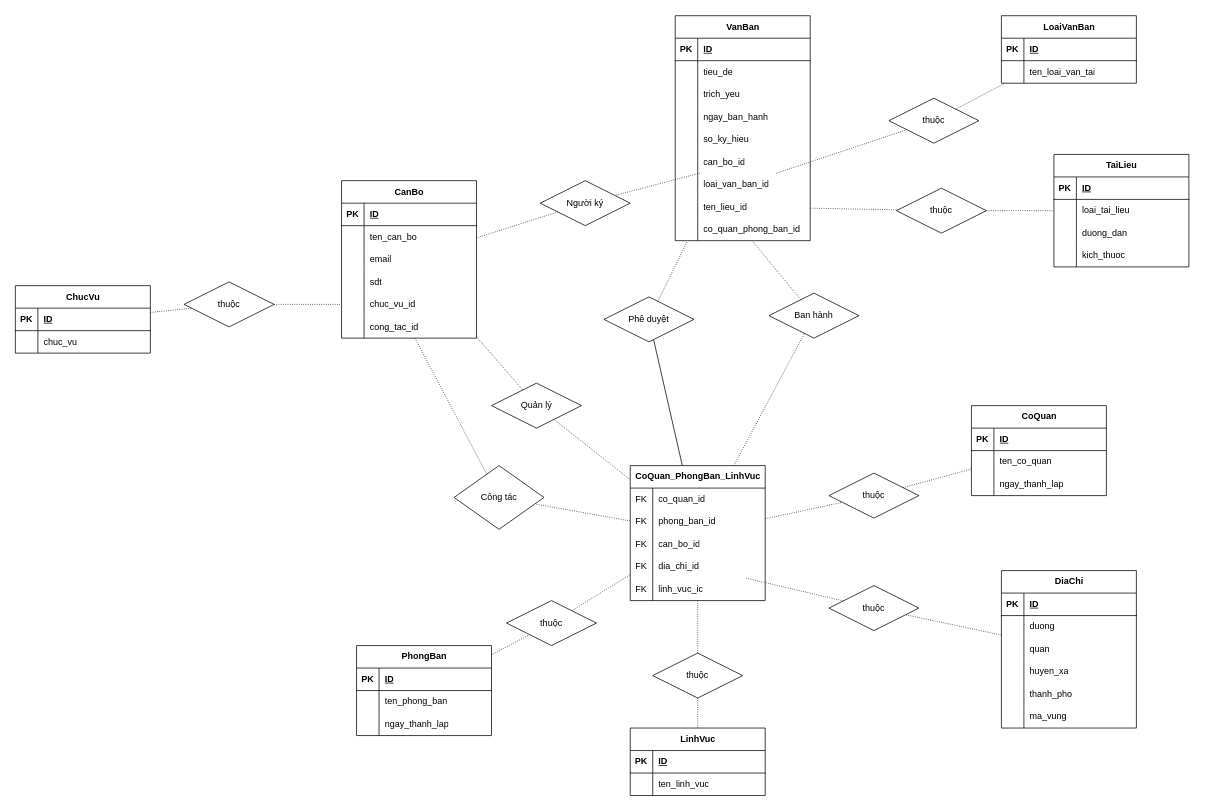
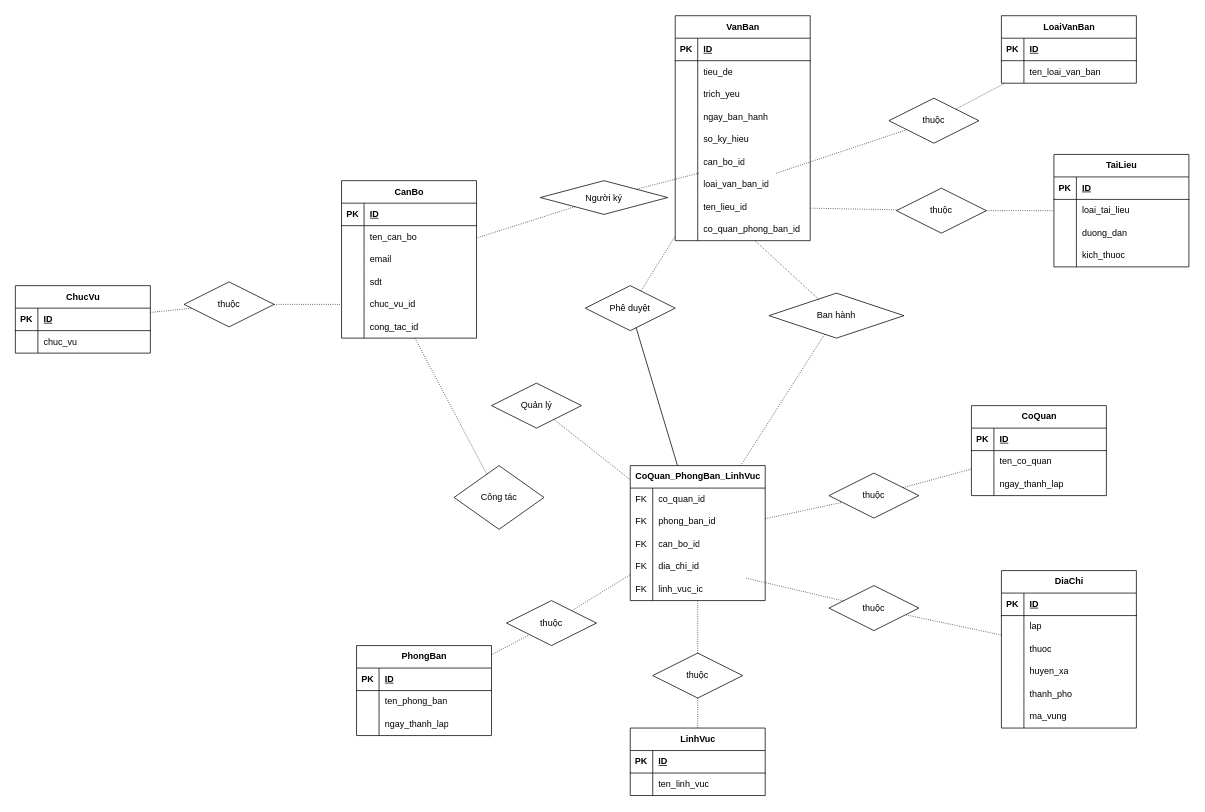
(1067, 72) -> (1068, 72)
(585, 203) -> (604, 197)
(814, 315) -> (837, 315)
(649, 319) -> (630, 308)
(500, 364) -> none
(584, 512) -> none
(1043, 627) -> (1037, 627)
(1040, 649) -> (1043, 649)
